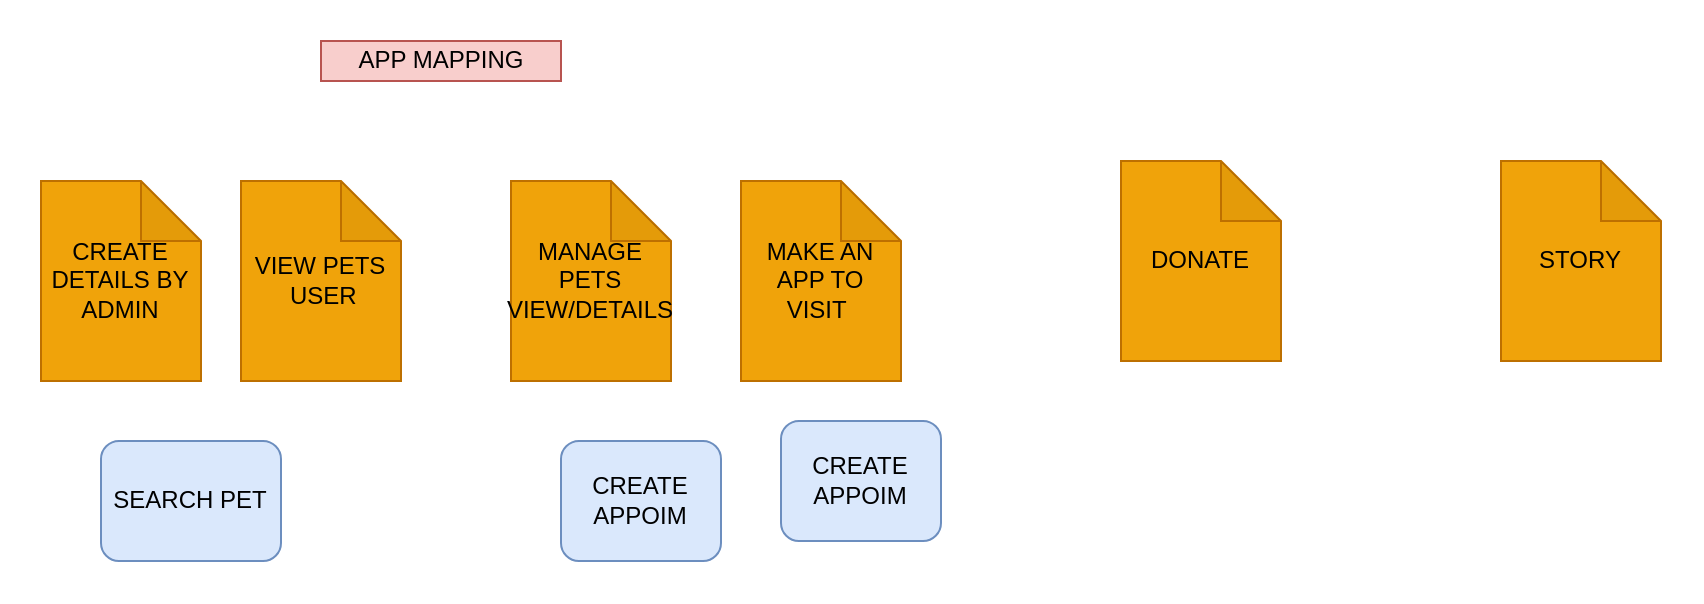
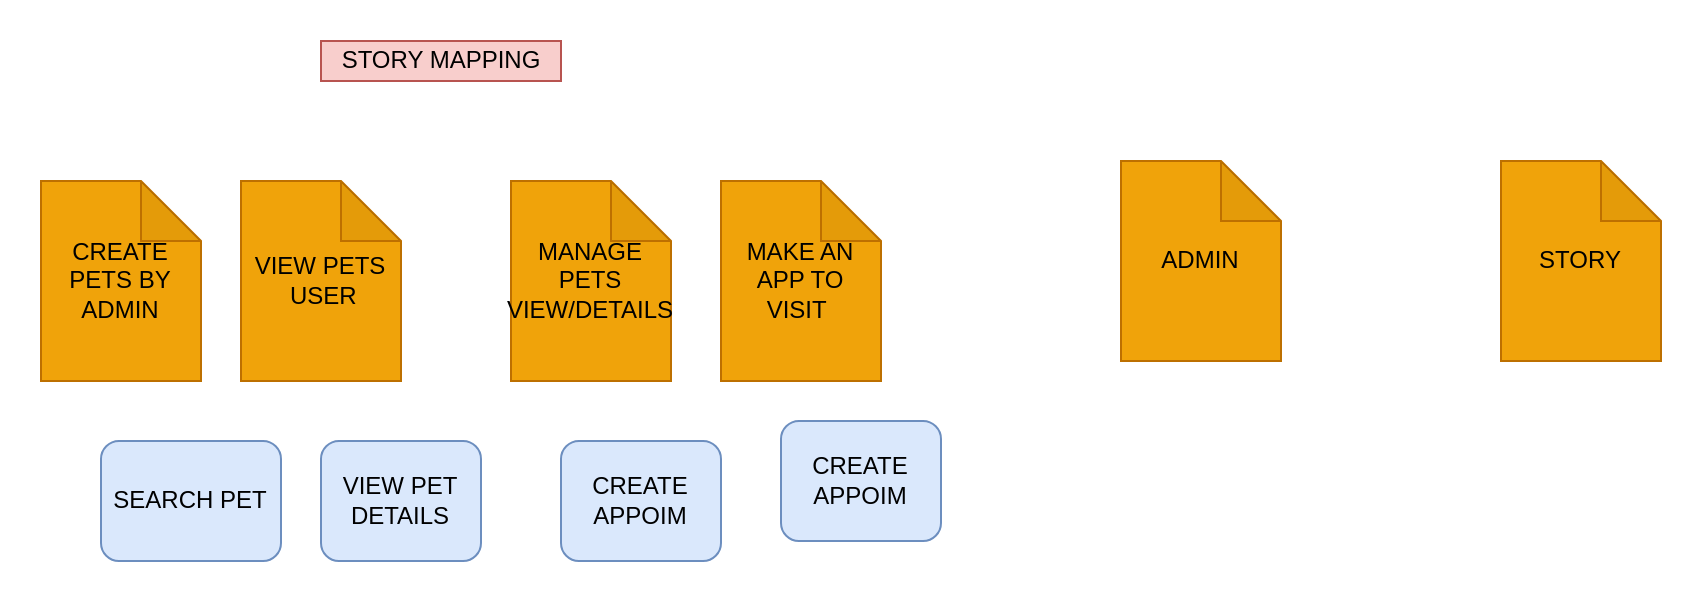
(442, 61) -> (442, 61)
(1201, 261) -> (1201, 261)
(121, 281) -> (121, 281)
(821, 281) -> (801, 281)
none -> (401, 501)
